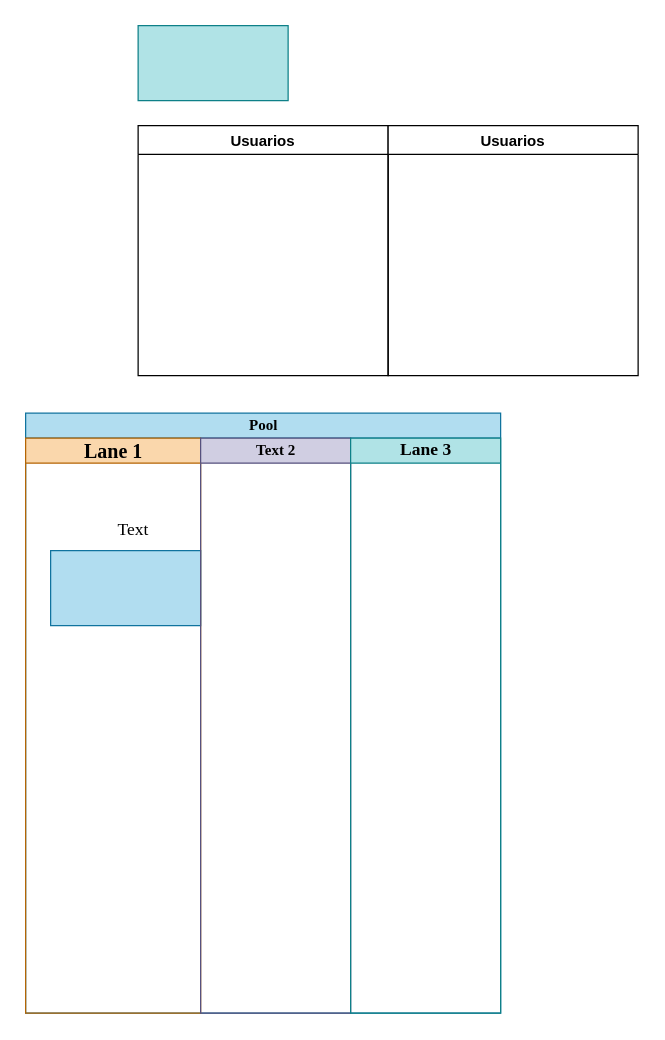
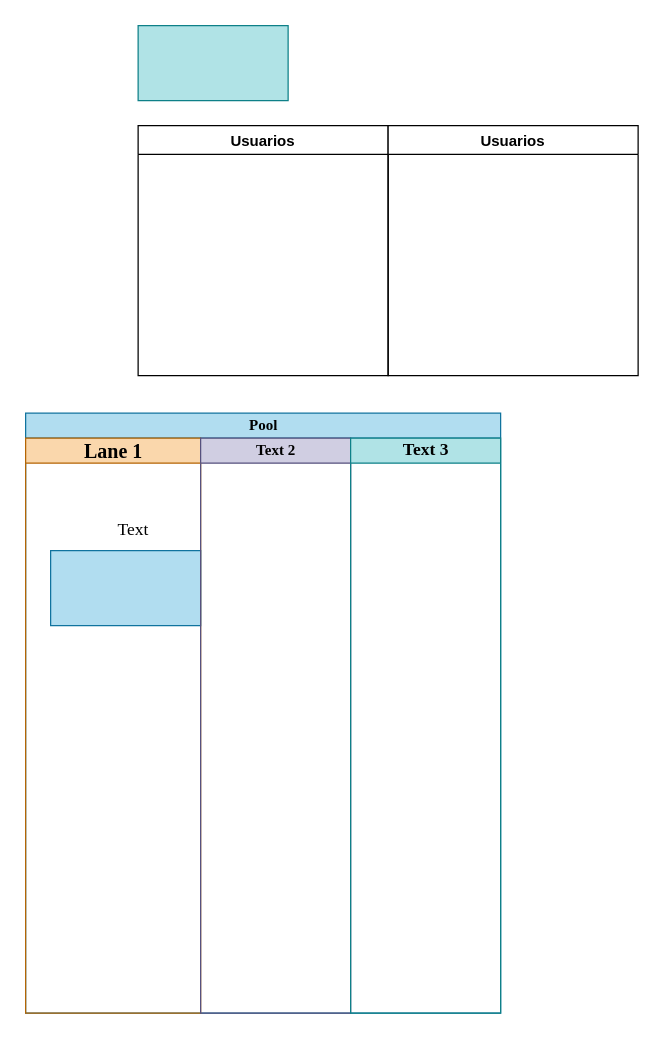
(426, 451) -> (426, 451)
